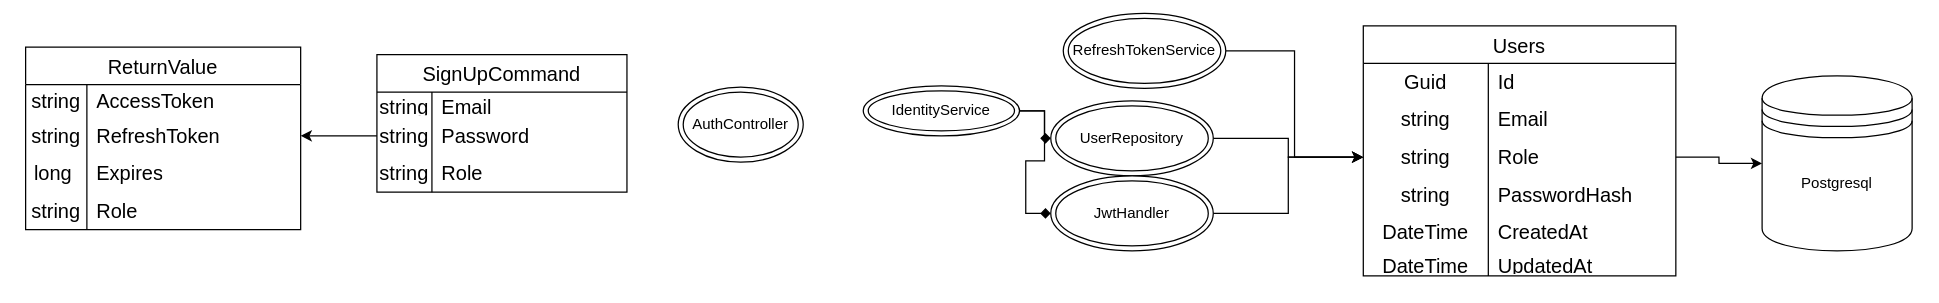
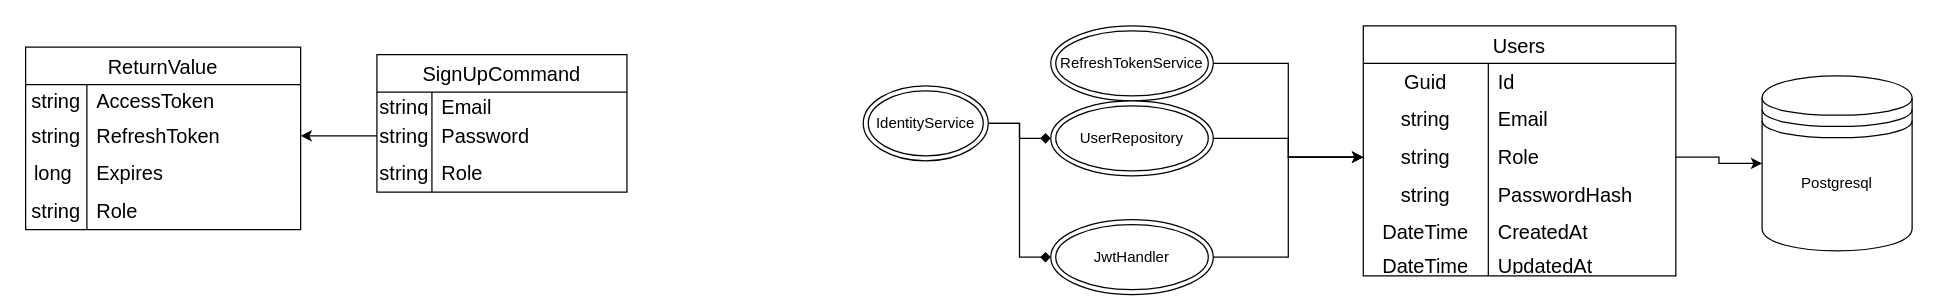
(1144, 51) -> (1132, 63)
(941, 111) -> (926, 123)
(741, 124) -> none
(1132, 213) -> (1132, 257)
